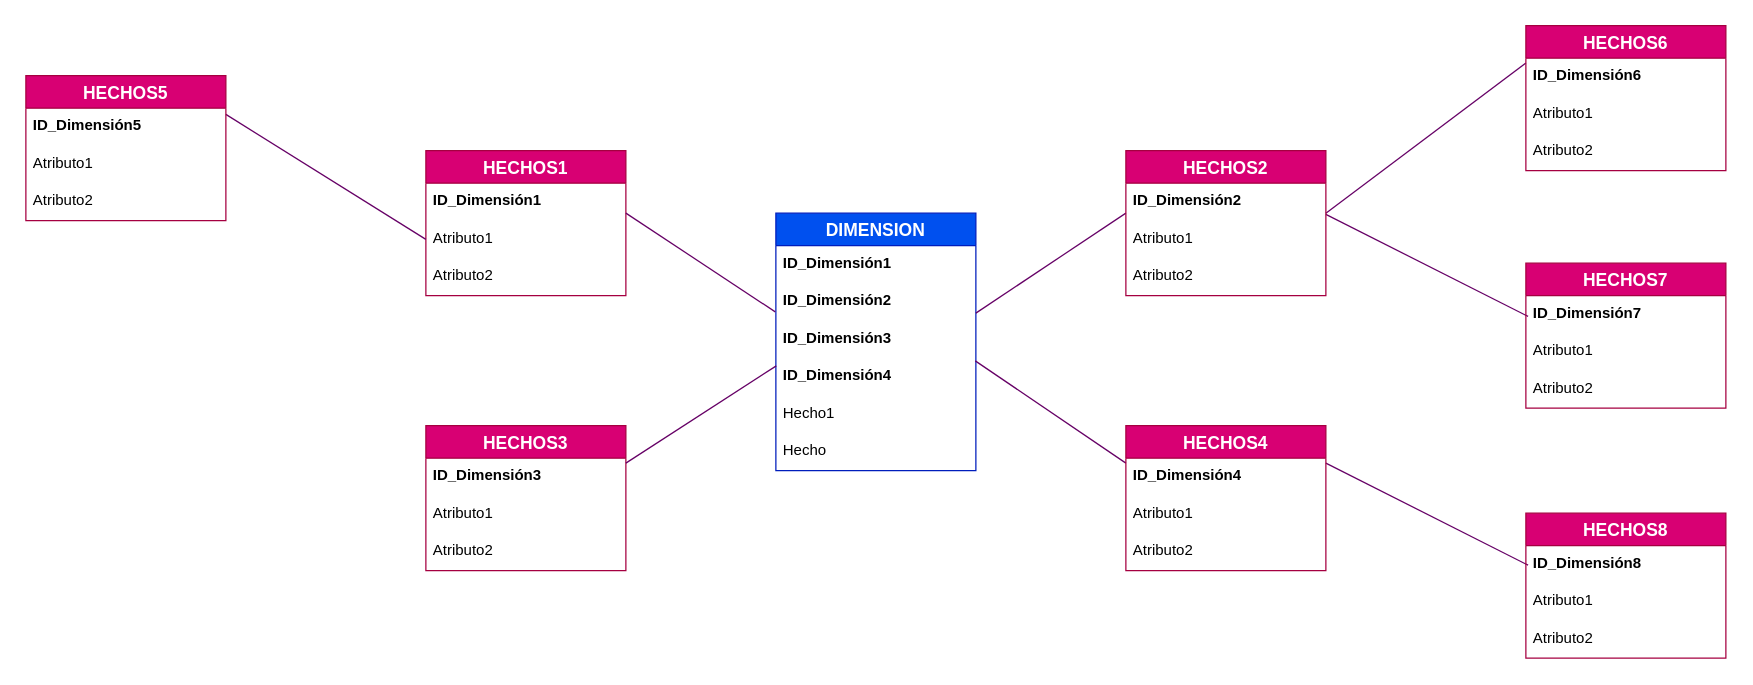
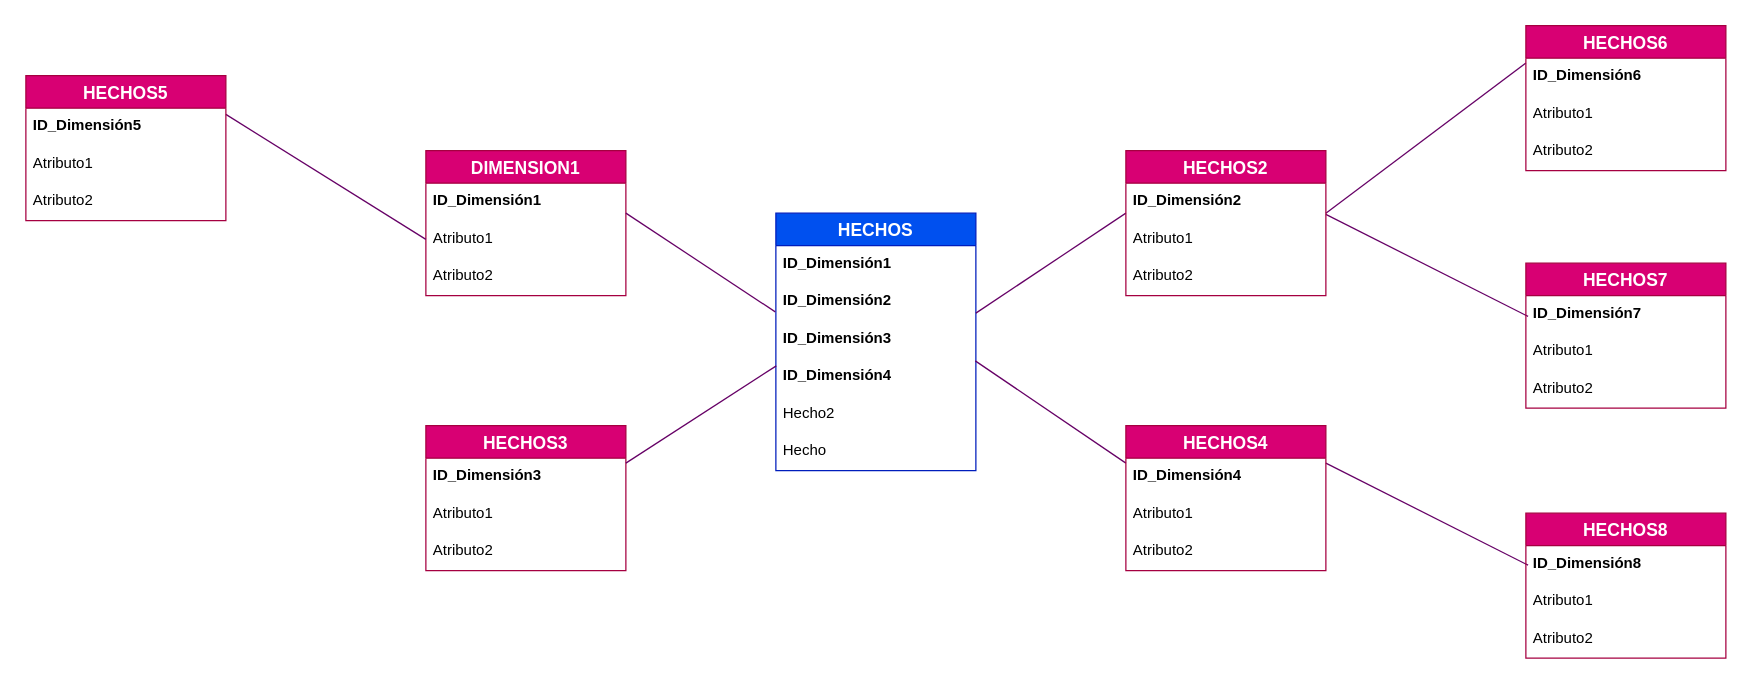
(525, 168) -> (525, 168)
(875, 230) -> (875, 230)
(808, 413) -> (808, 413)
